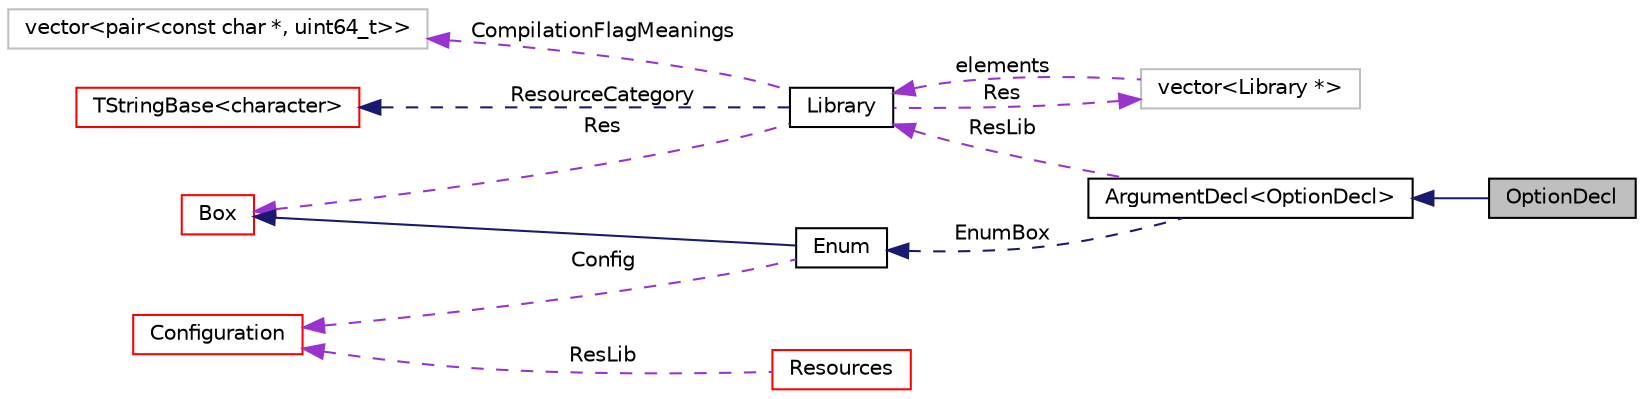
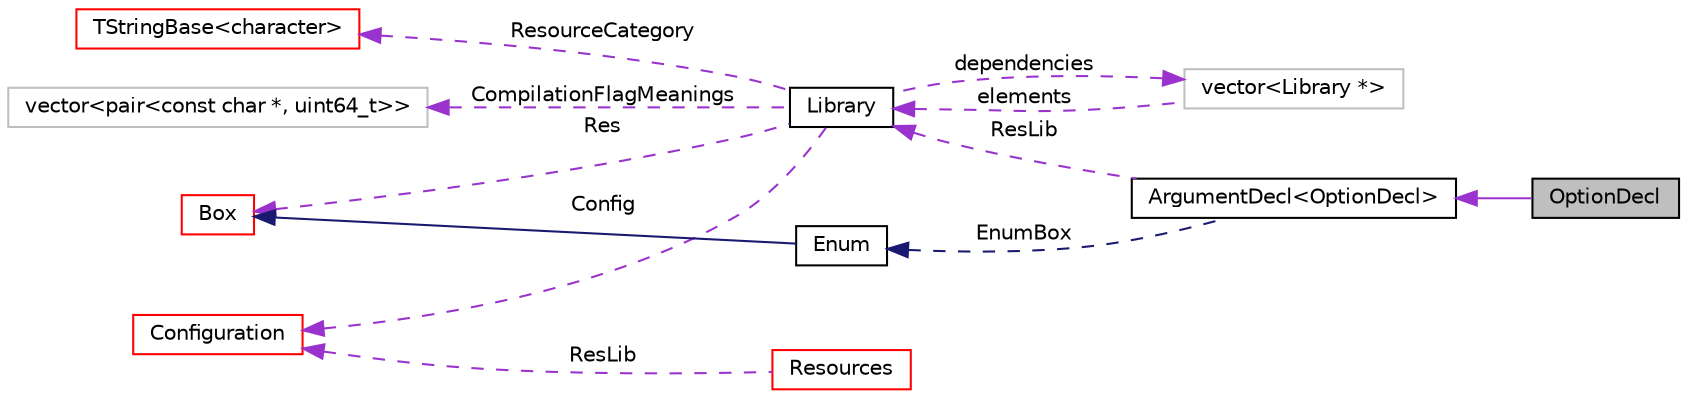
(1000, 94) -> (1021, 65)
(585, 107) -> (586, 54)
(1461, 198) -> (1505, 198)
(561, 299) -> (597, 275)
